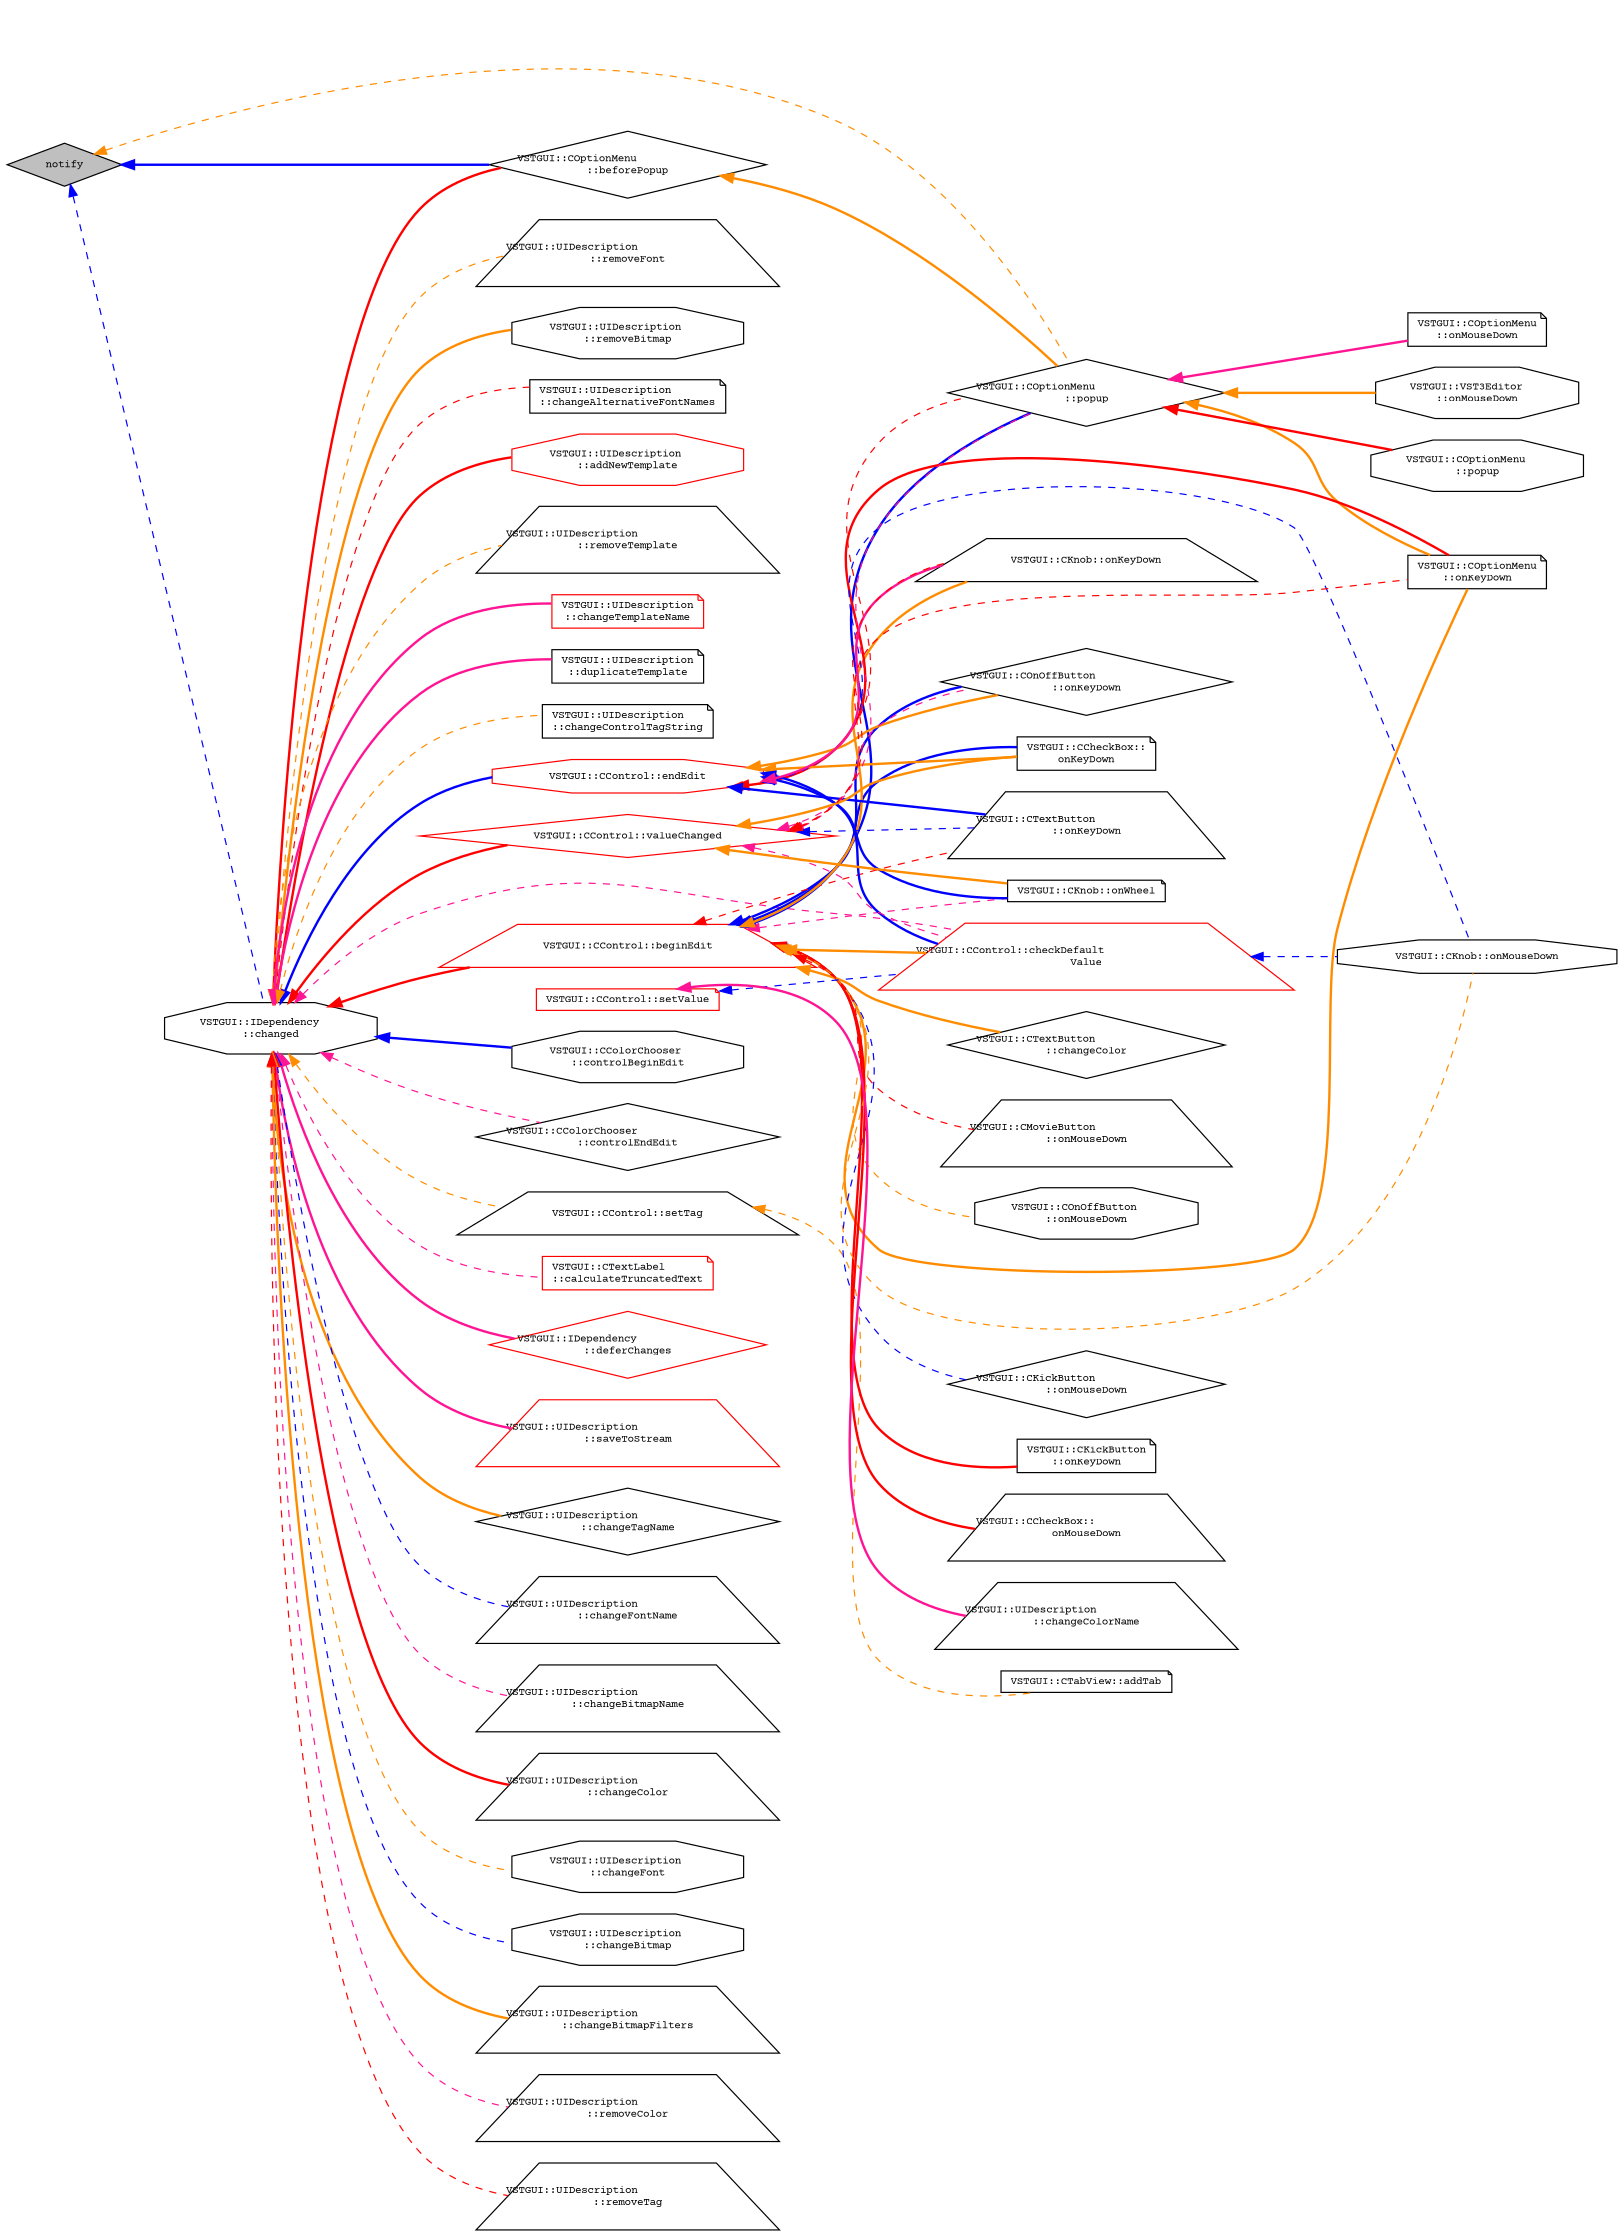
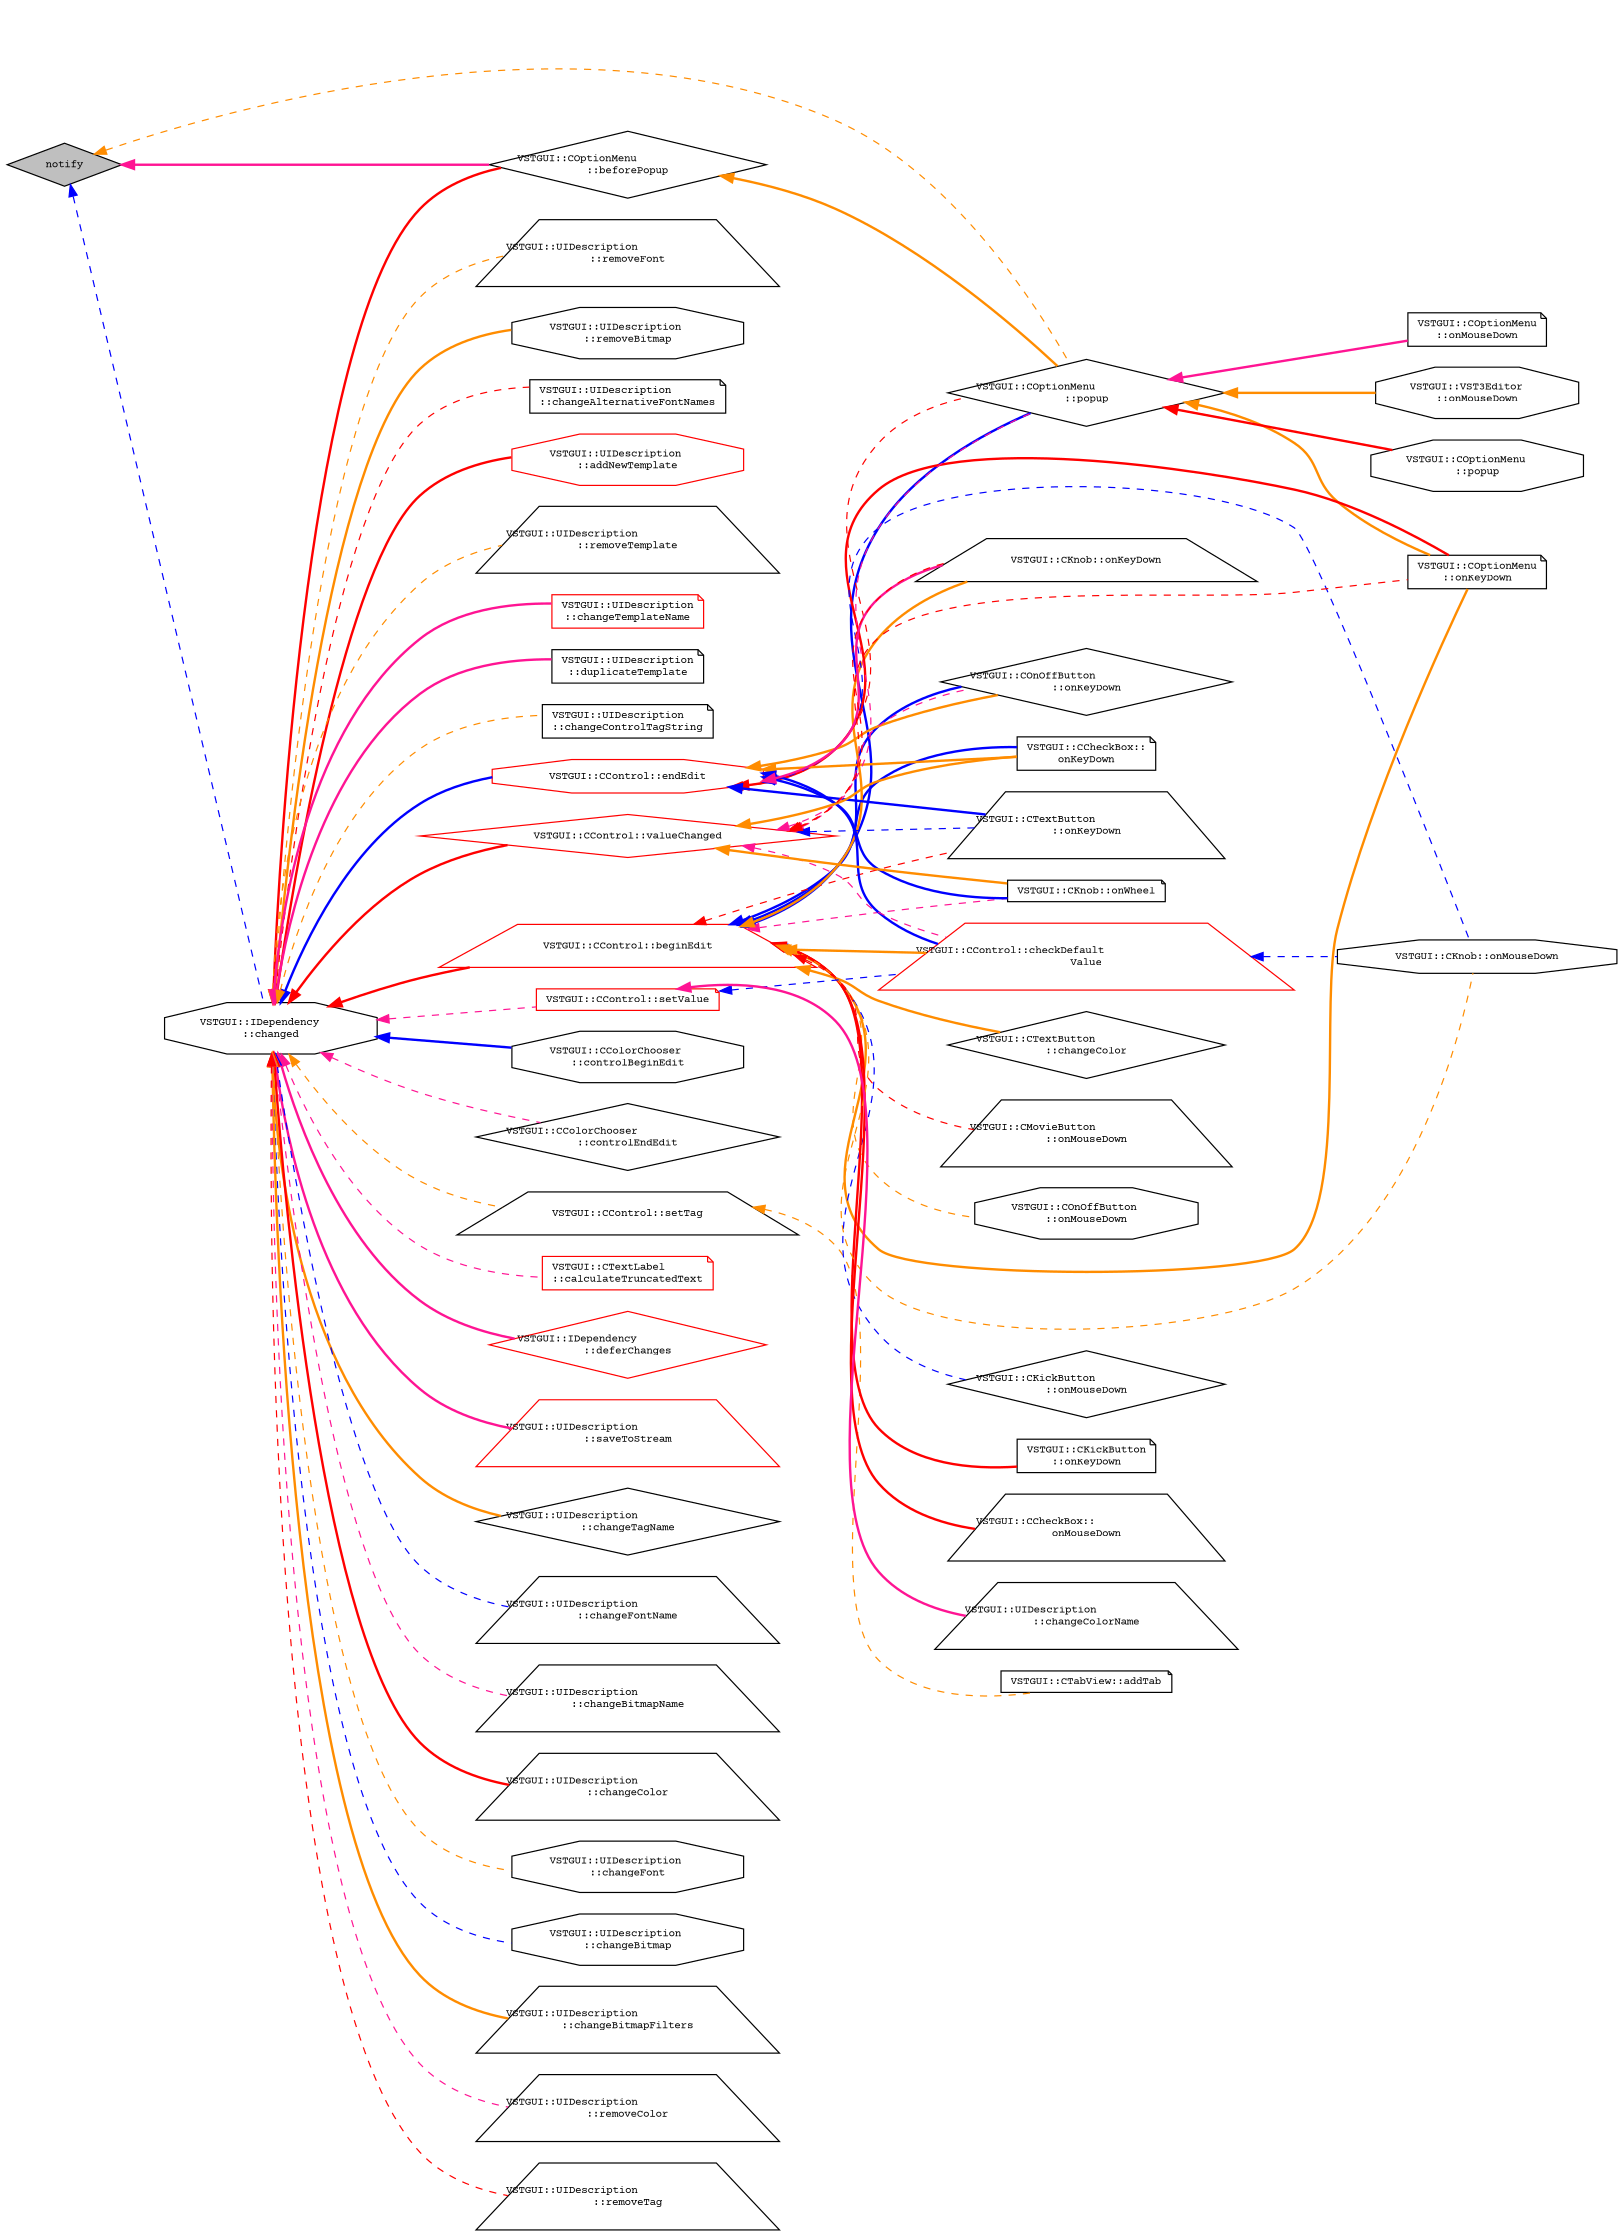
(312, 165) -> (312, 165)
(616, 885) -> (463, 1013)
